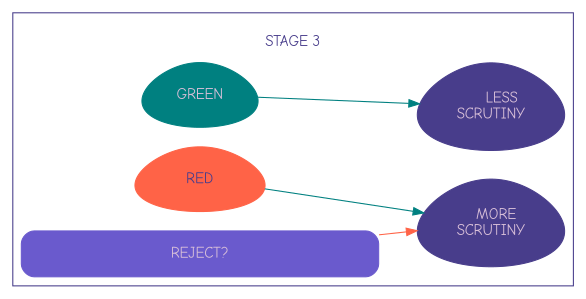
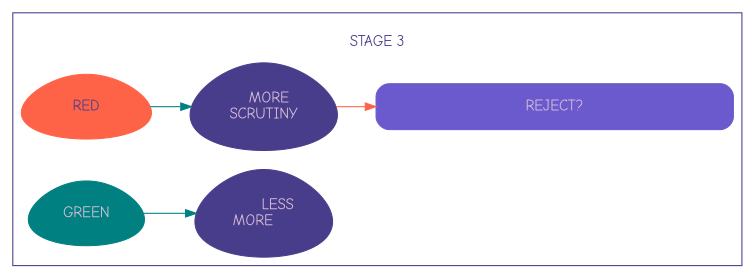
(491, 107) -> (264, 213)
(393, 233) -> (351, 107)
